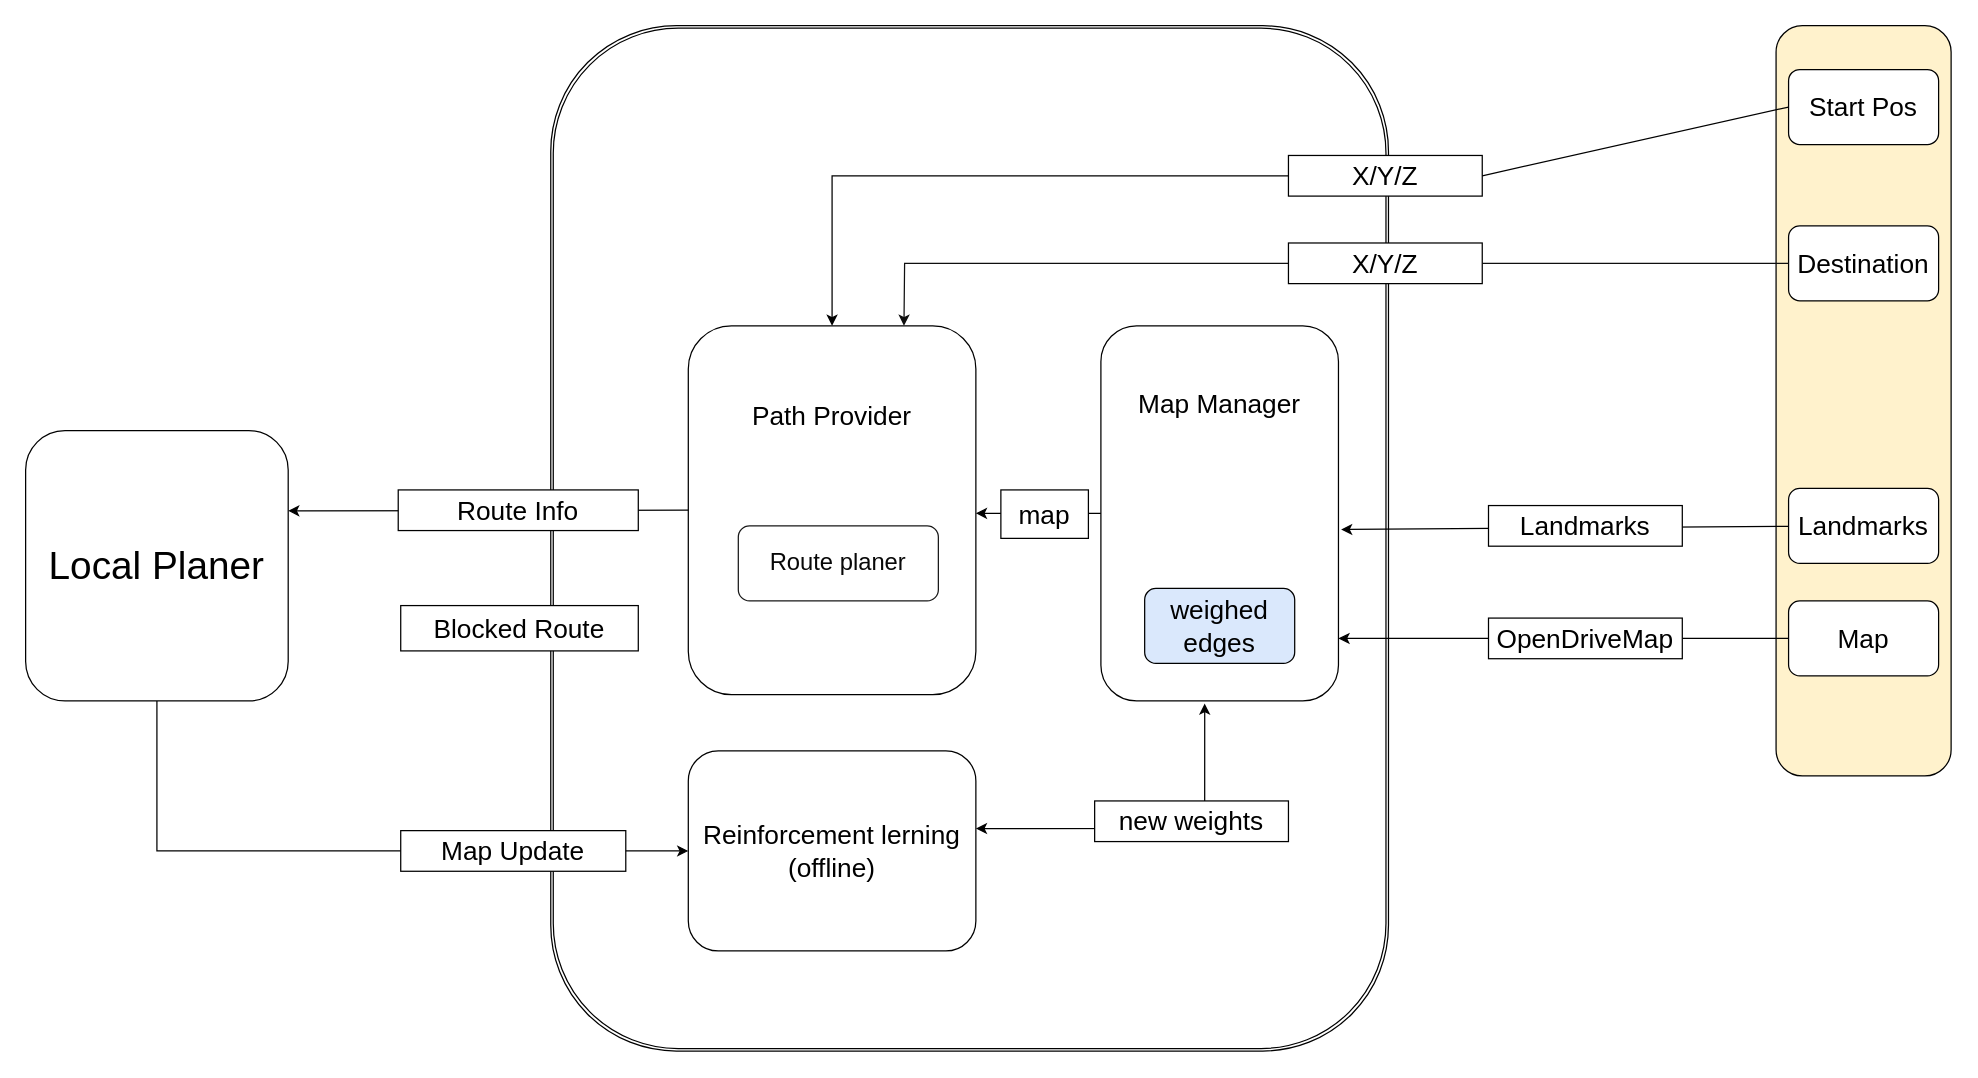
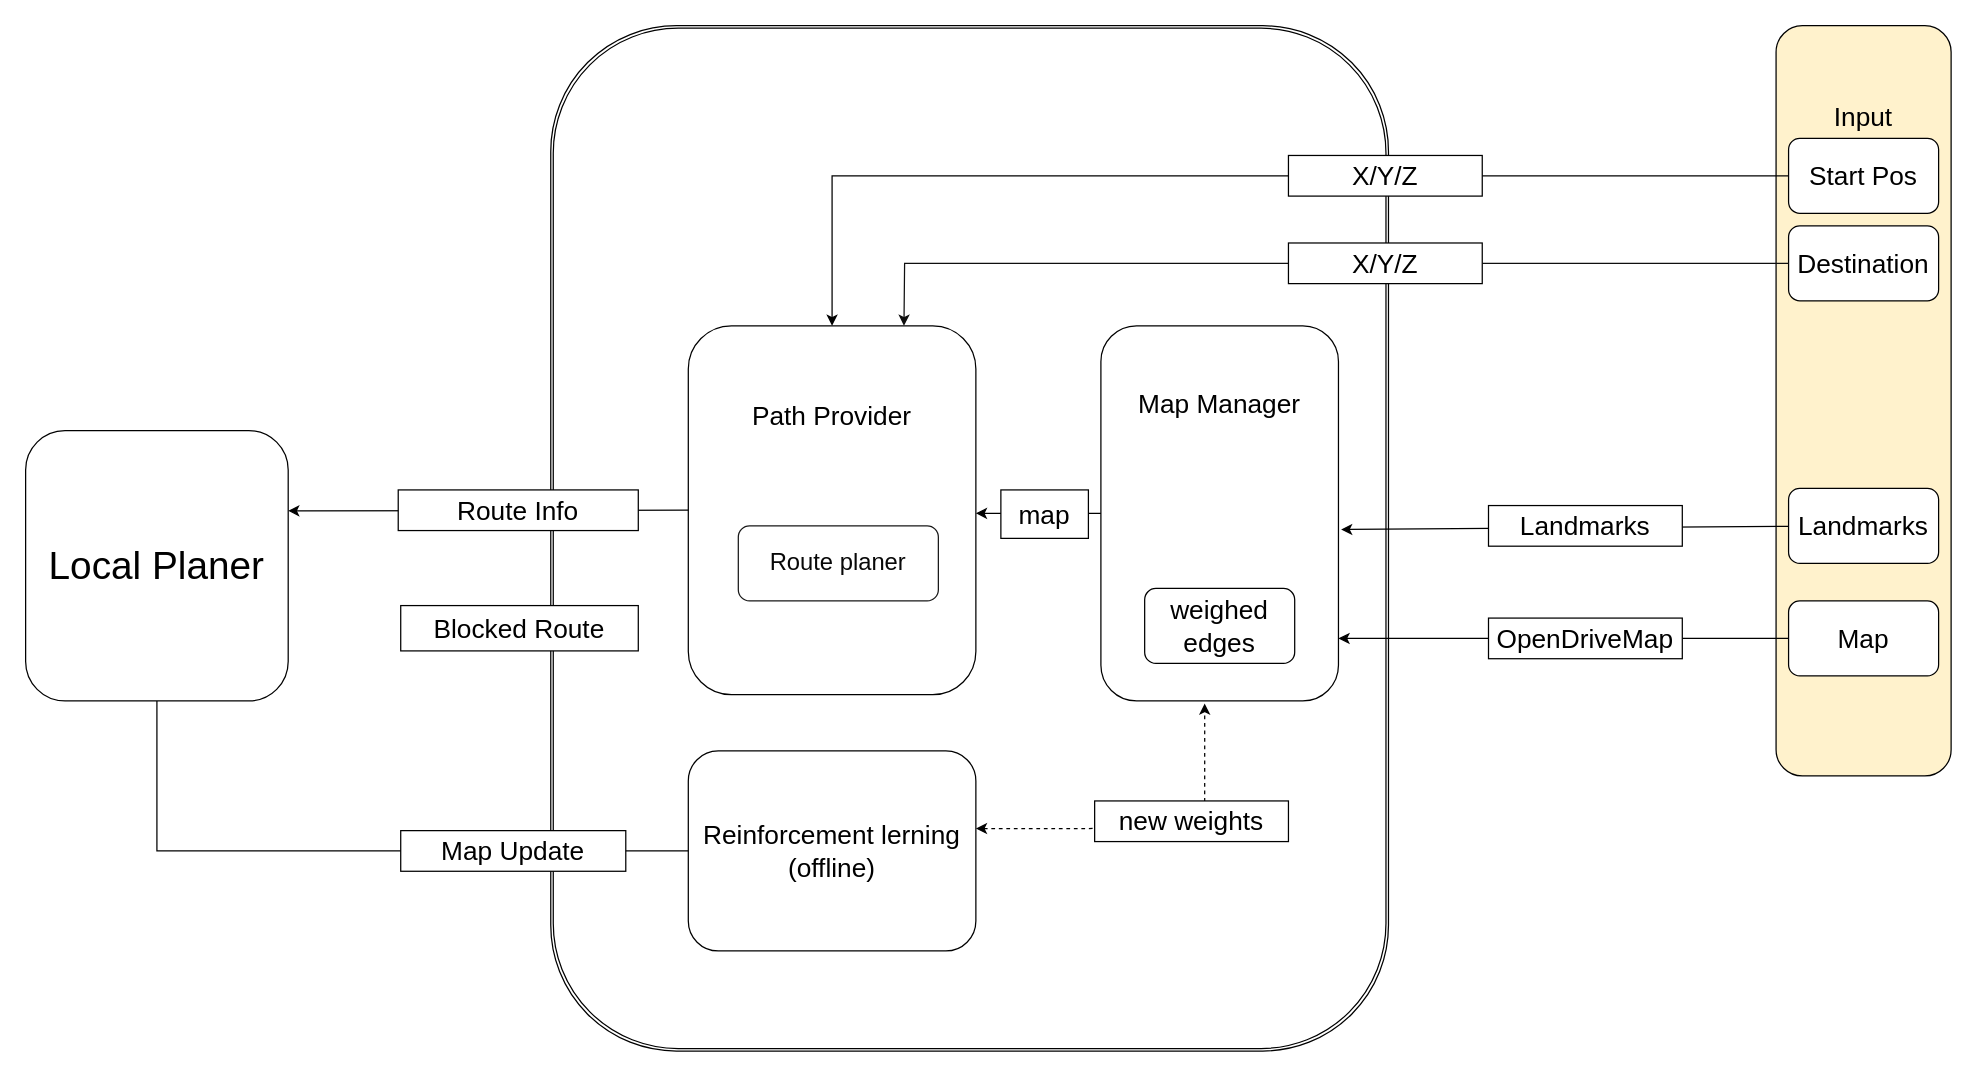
(1863, 107) -> (1863, 176)
(1219, 626) -> (1219, 626)
(1040, 828) -> (1040, 828)
(678, 851) -> (681, 851)
